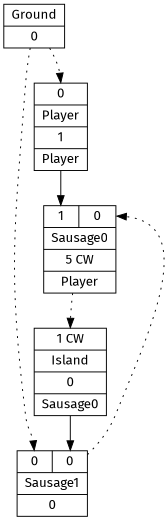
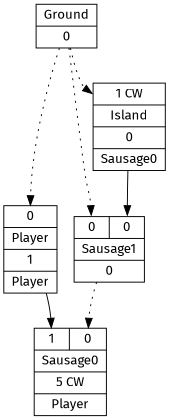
(71, 306) -> (78, 76)
